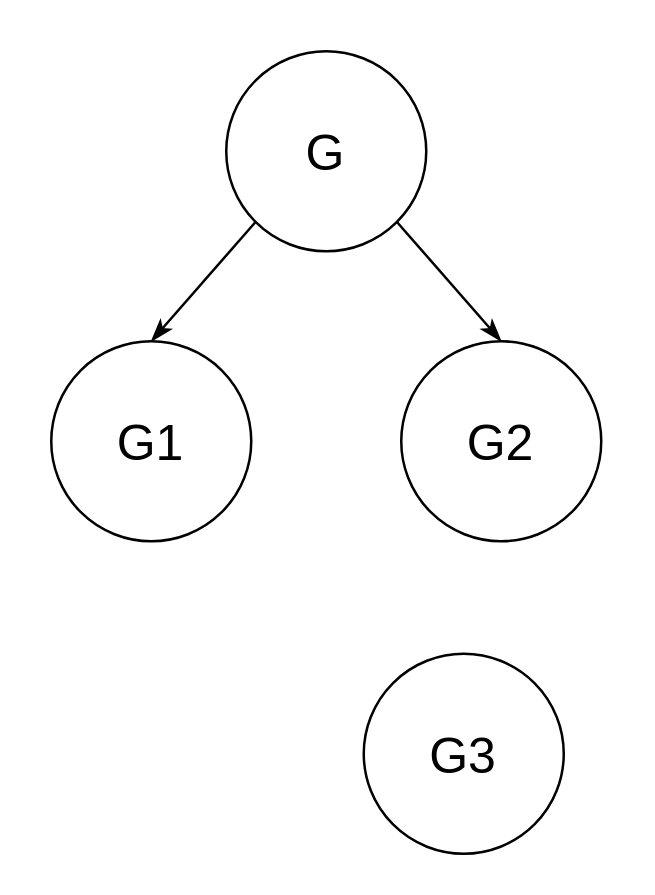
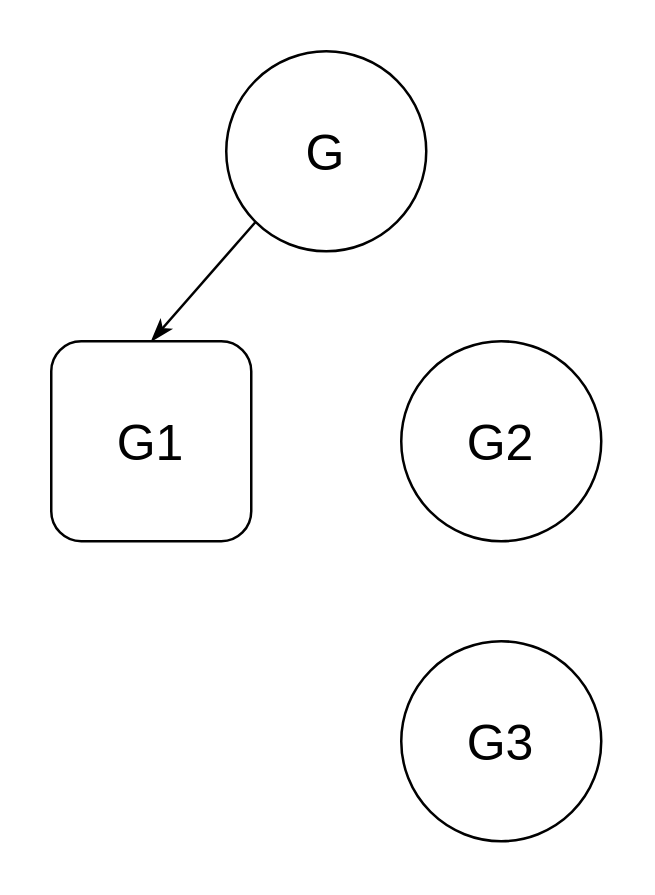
(444, 276) -> none
(151, 441) -> (151, 441)
(464, 754) -> (501, 741)
